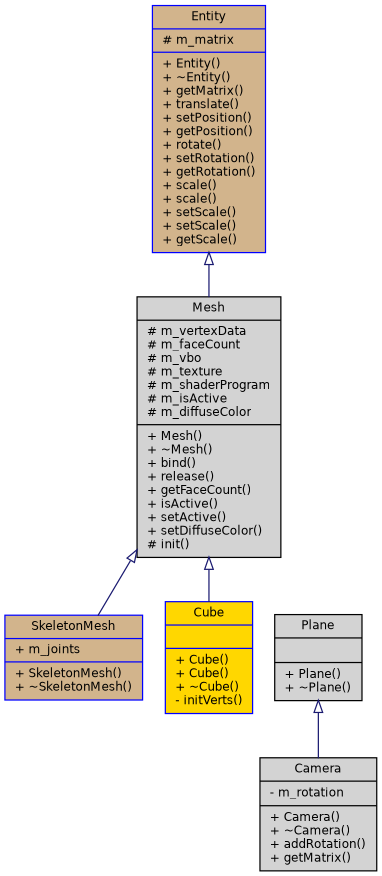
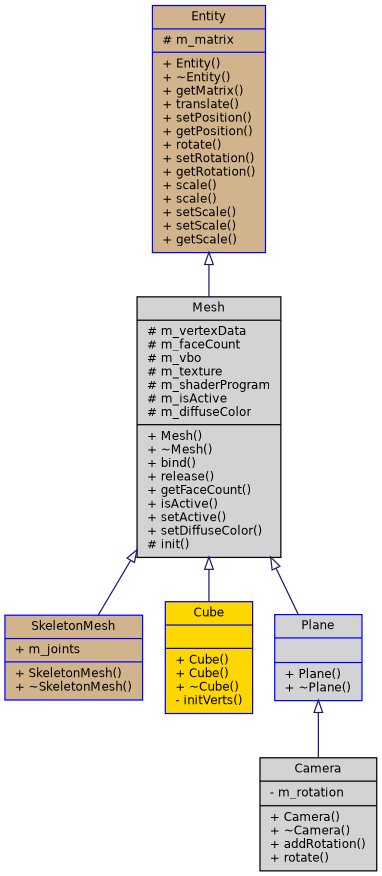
none -> (287, 592)
(318, 658) -> (318, 658)
(311, 858) -> (300, 858)
